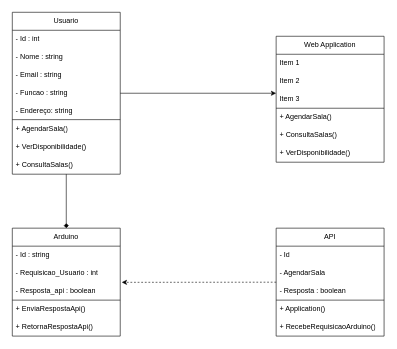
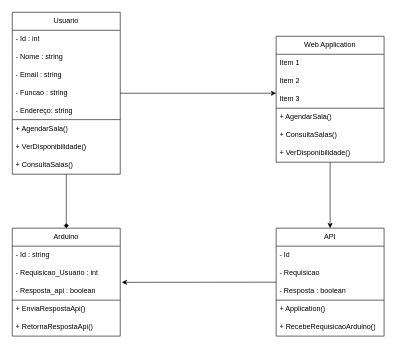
none -> (330, 222)
(304, 273) -> (301, 273)
(200, 282) -> (200, 282)
